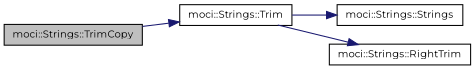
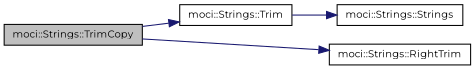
(313, 34) -> (231, 44)
